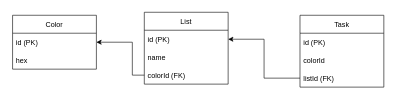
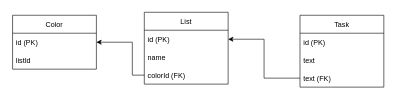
(22, 61) -> (26, 61)
(317, 61) -> (312, 61)
(323, 79) -> (321, 79)
